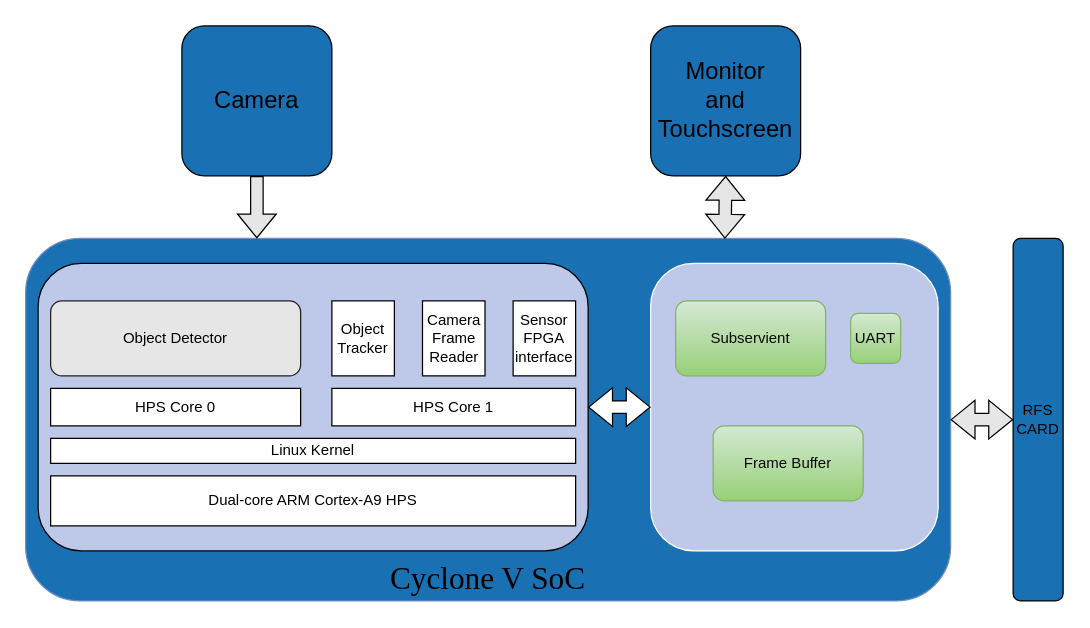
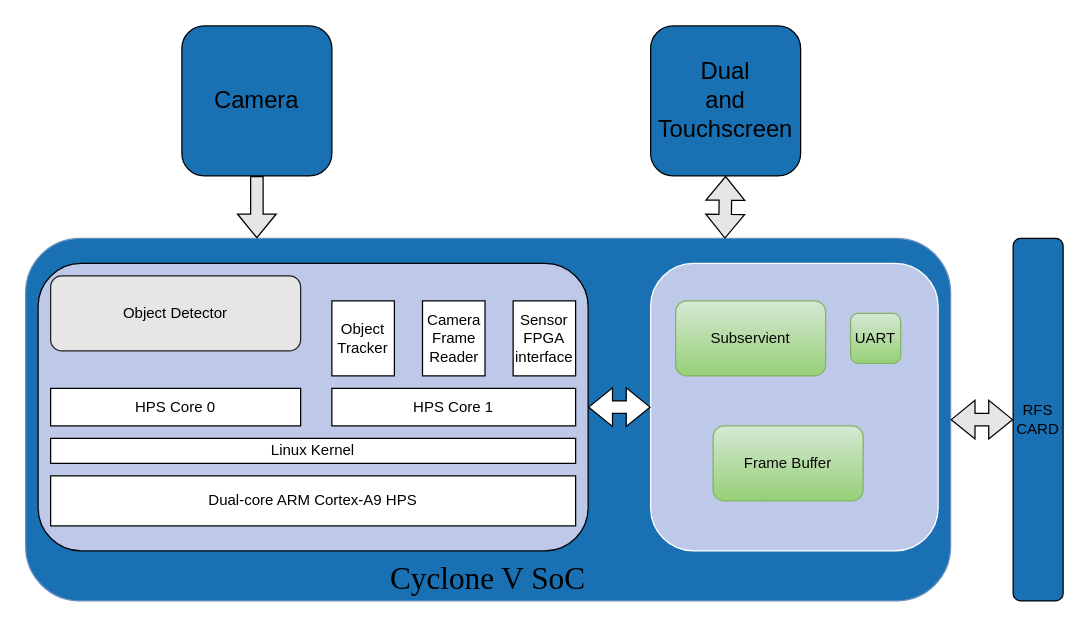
(726, 101) -> (726, 101)
(176, 338) -> (176, 313)
